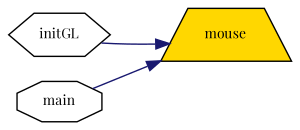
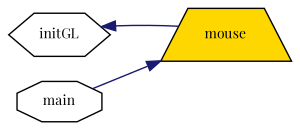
(128, 44) -> (147, 25)
